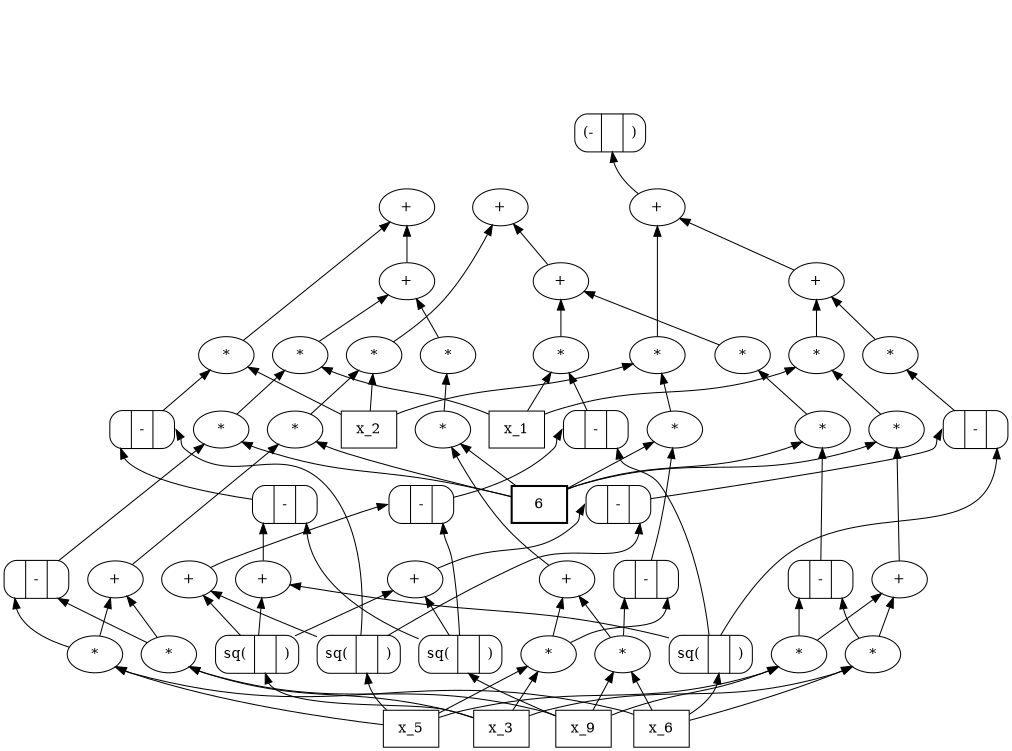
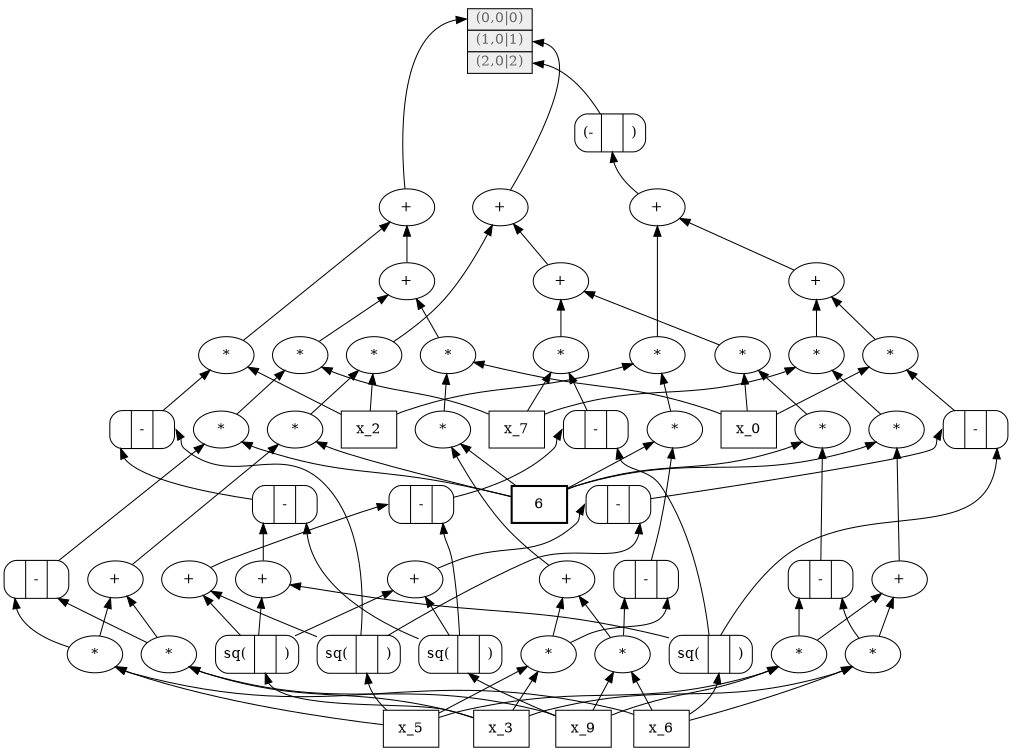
none -> (499, 41)
(517, 430) -> (517, 430)
none -> (749, 430)
